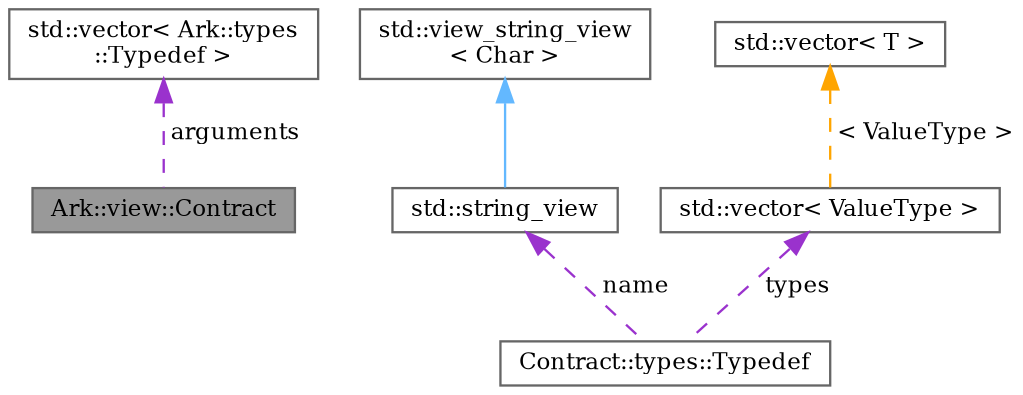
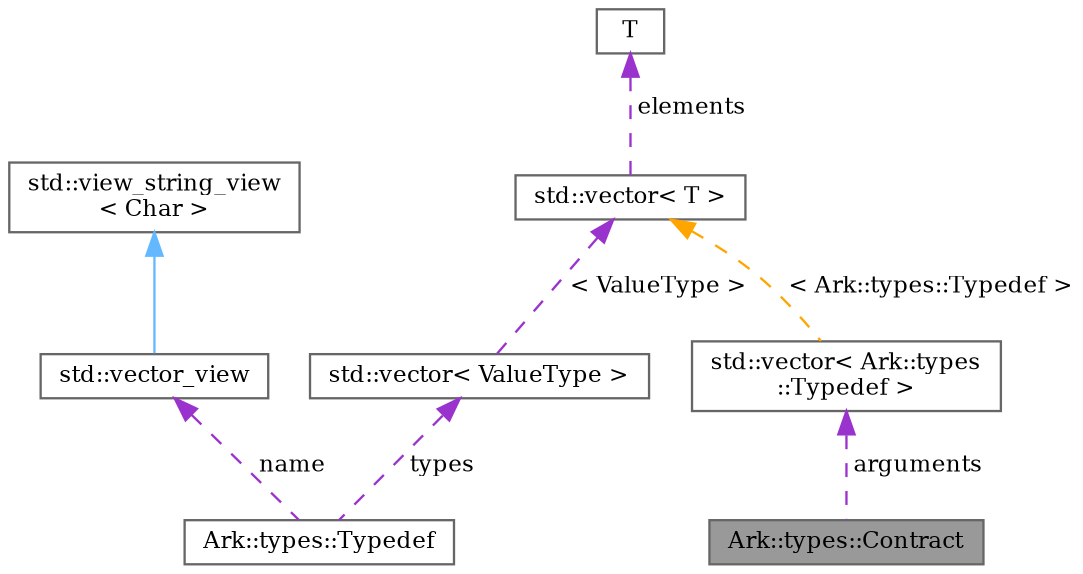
none -> (630, 31)
(830, 139) -> (547, 296)
(164, 210) -> (846, 542)
(505, 210) -> (154, 376)
none -> (762, 279)
(665, 363) -> (319, 542)
